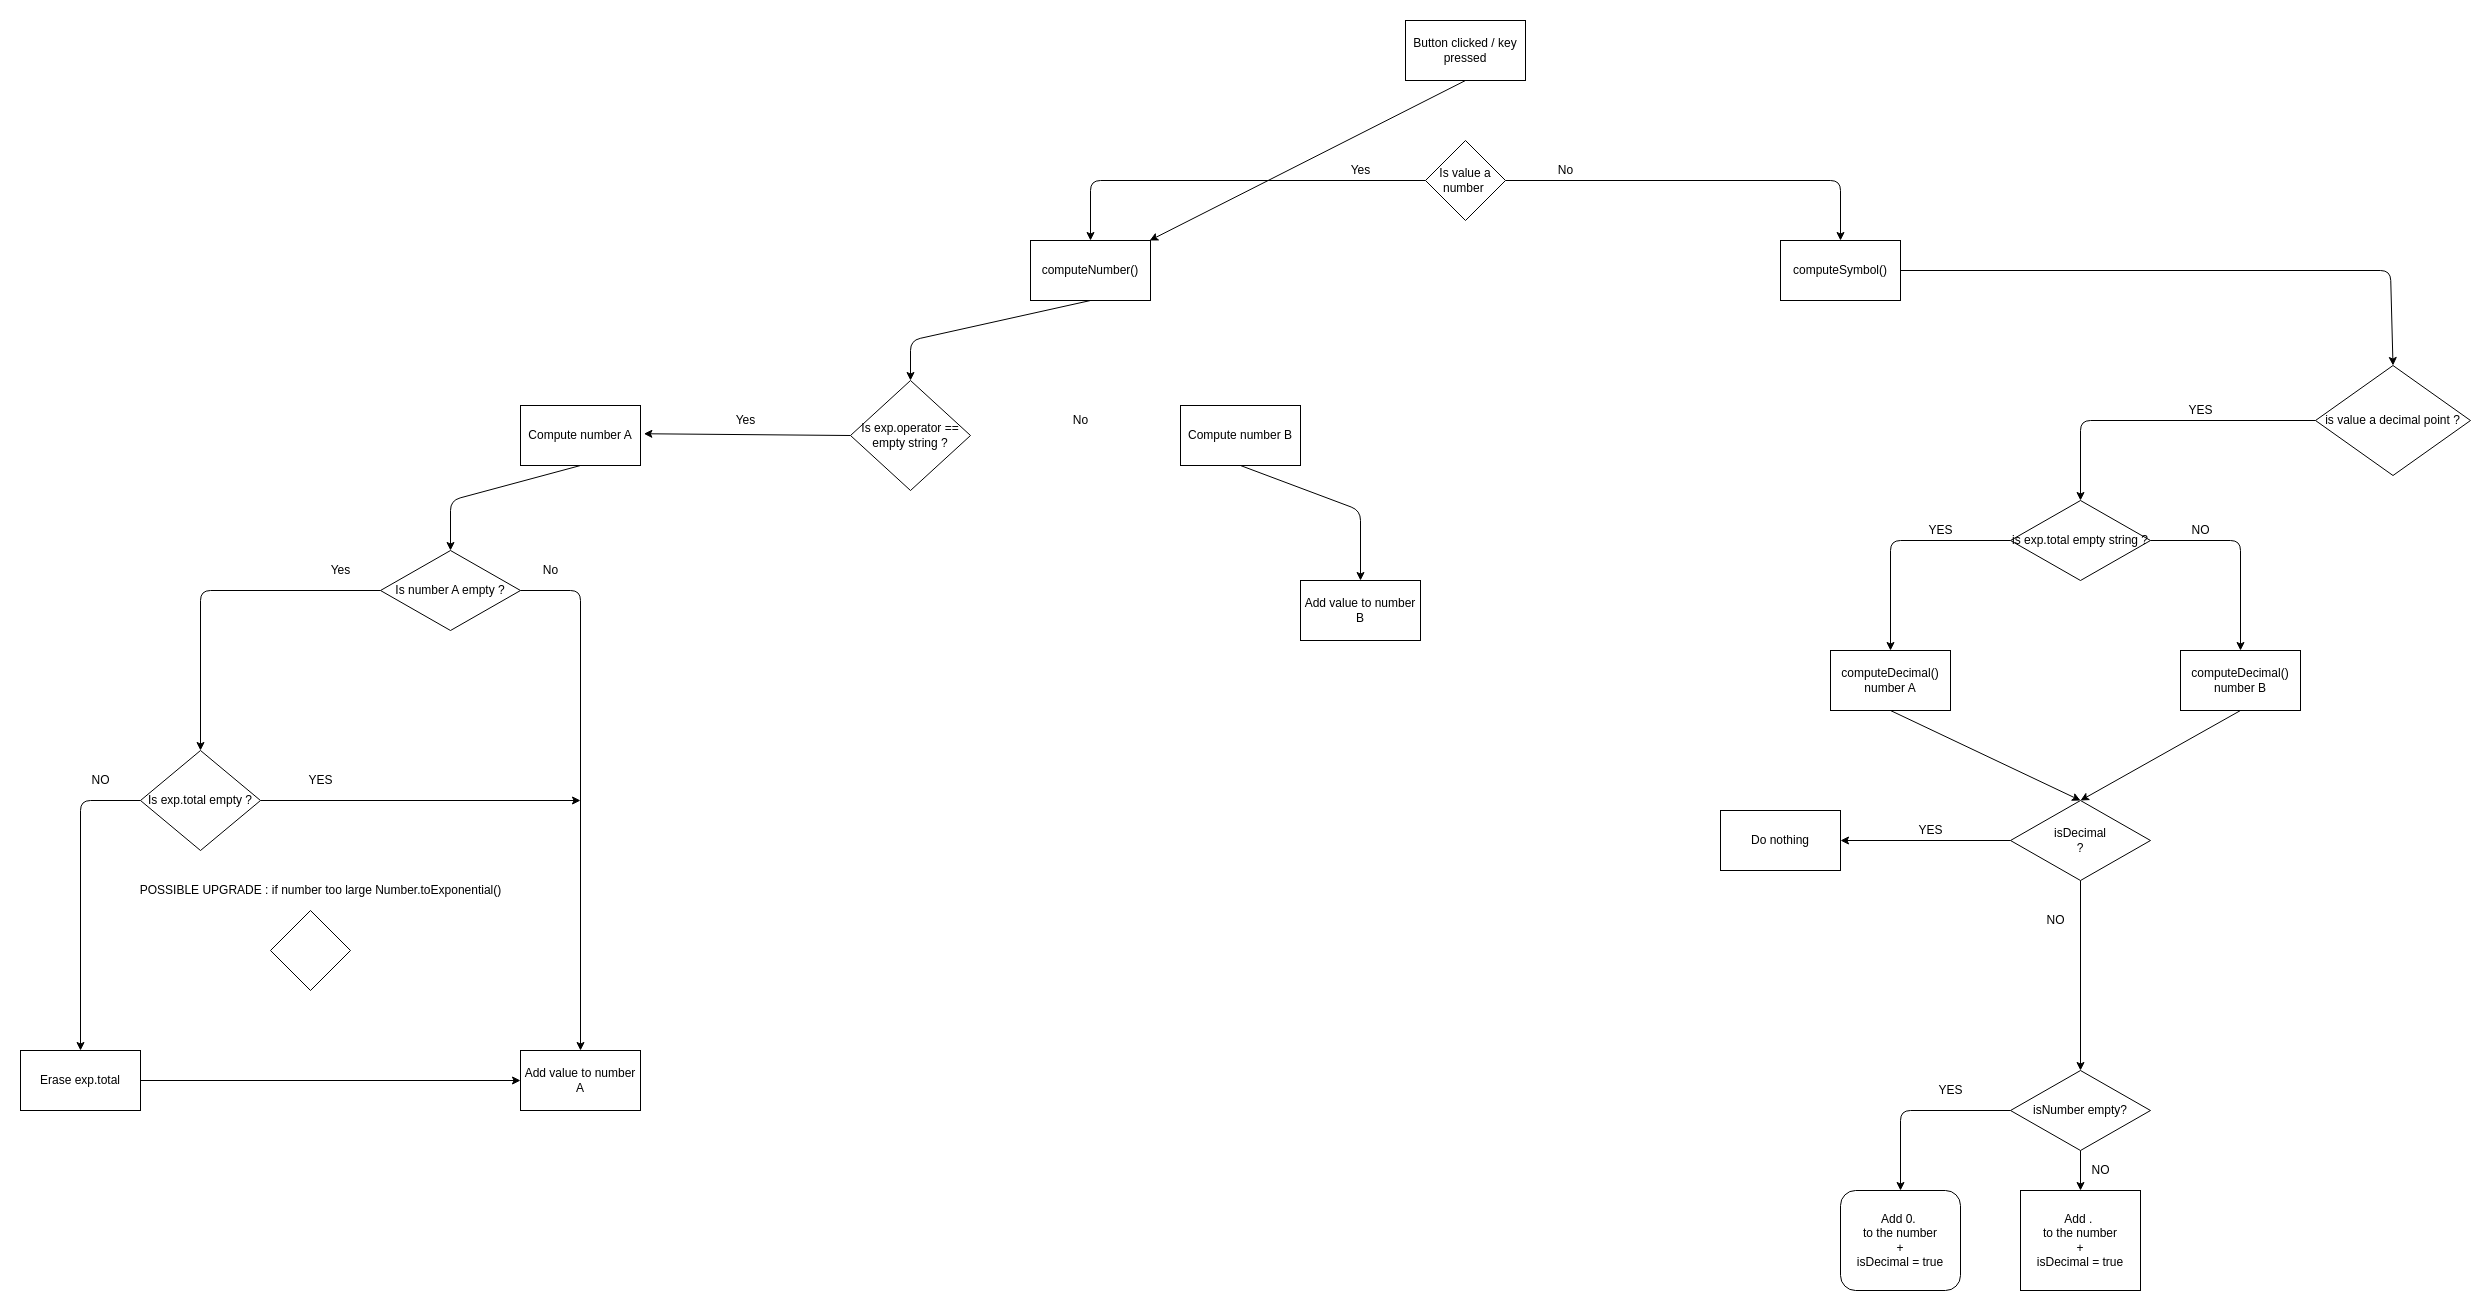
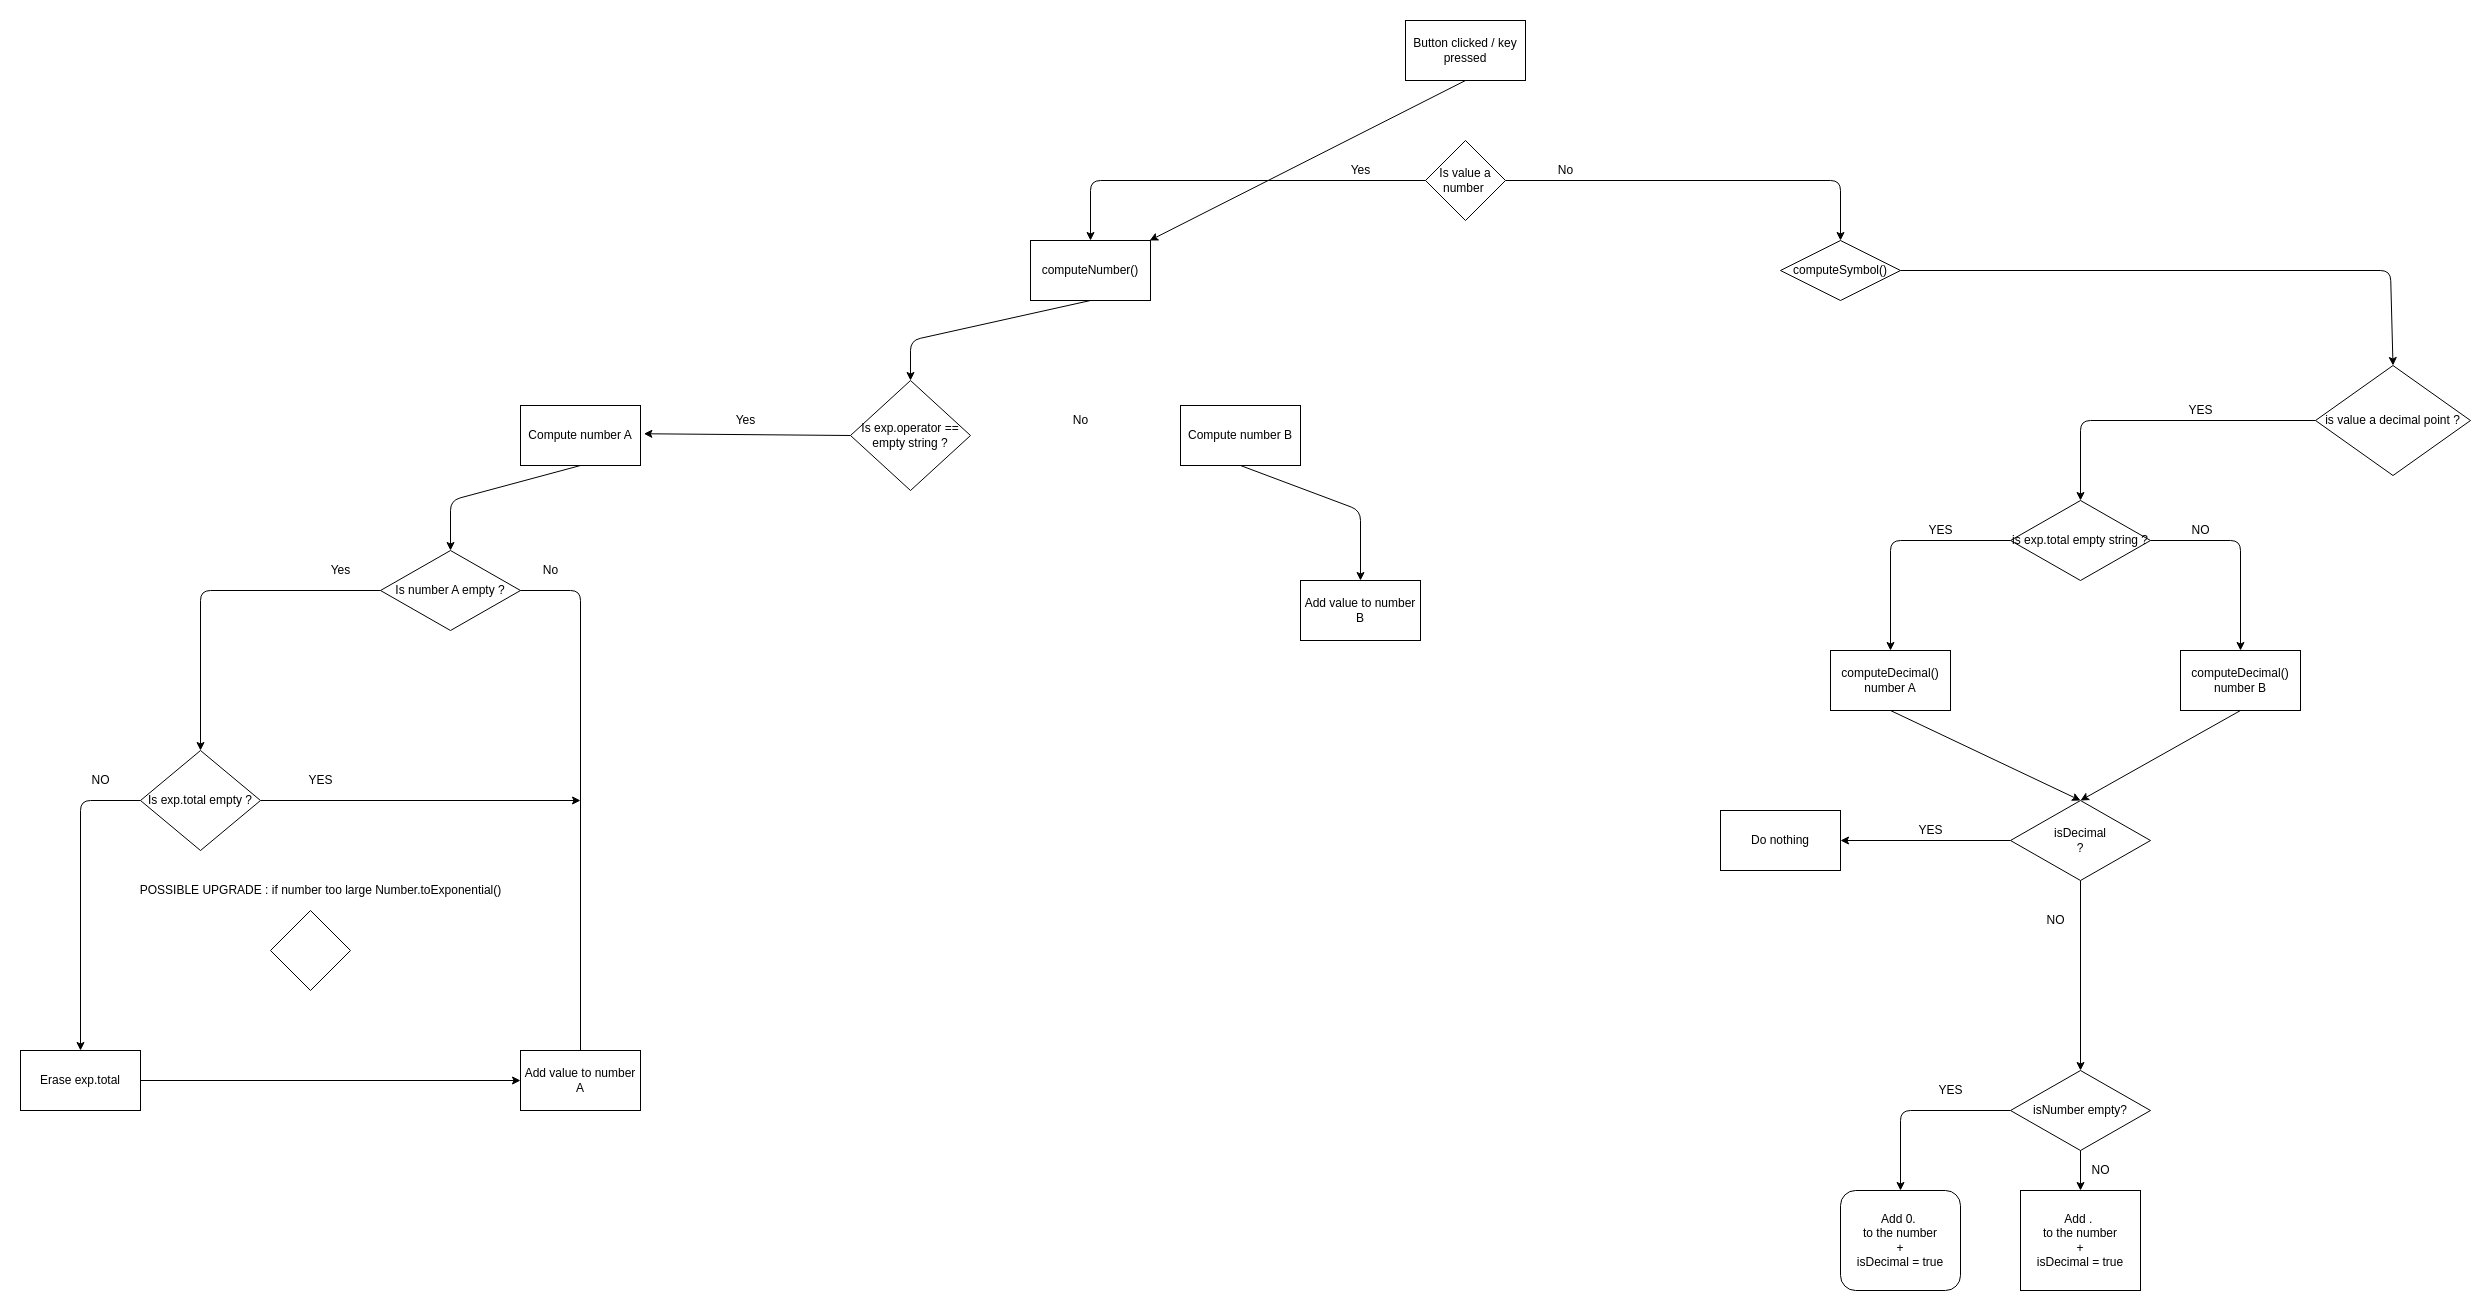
(1841, 271) -> (1841, 271)
(581, 1042) -> (581, 1045)
